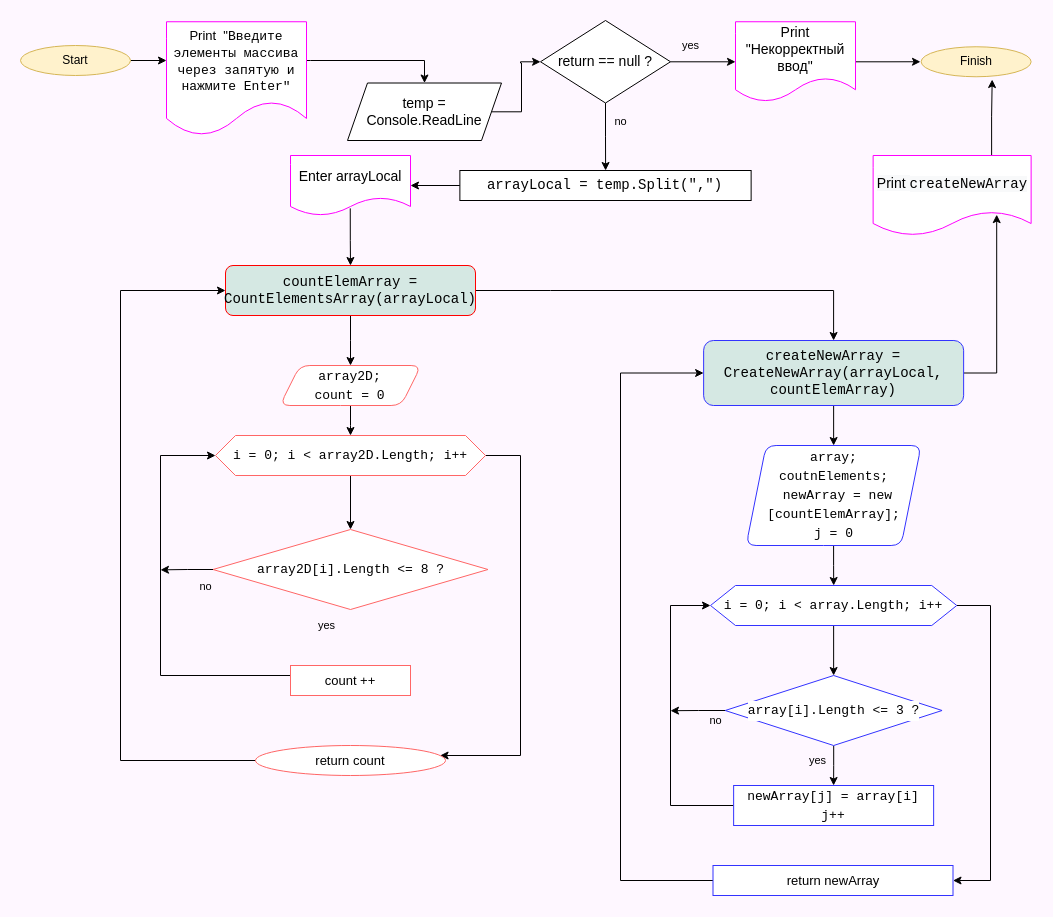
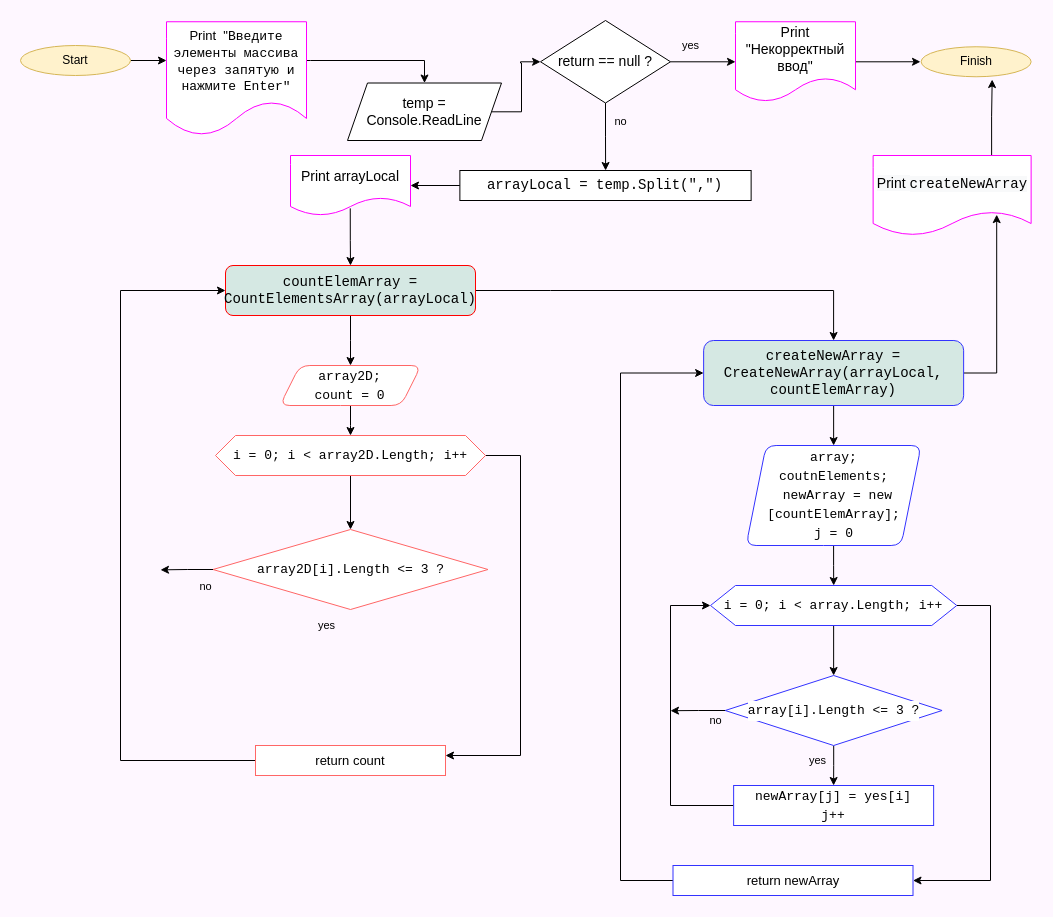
(351, 177) -> (351, 177)
(351, 570) -> (351, 570)
(161, 610) -> none
(351, 681) -> none
(351, 761) -> (351, 761)
(834, 806) -> (834, 806)
(833, 881) -> (793, 881)
